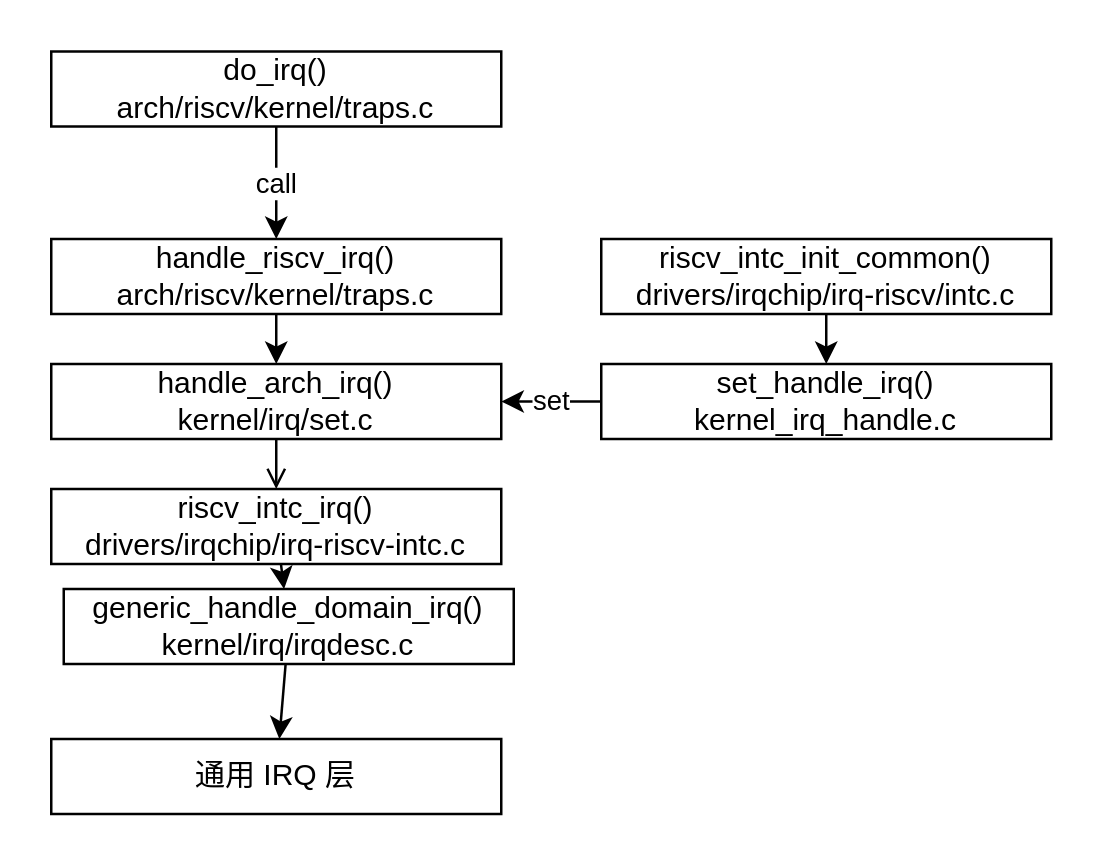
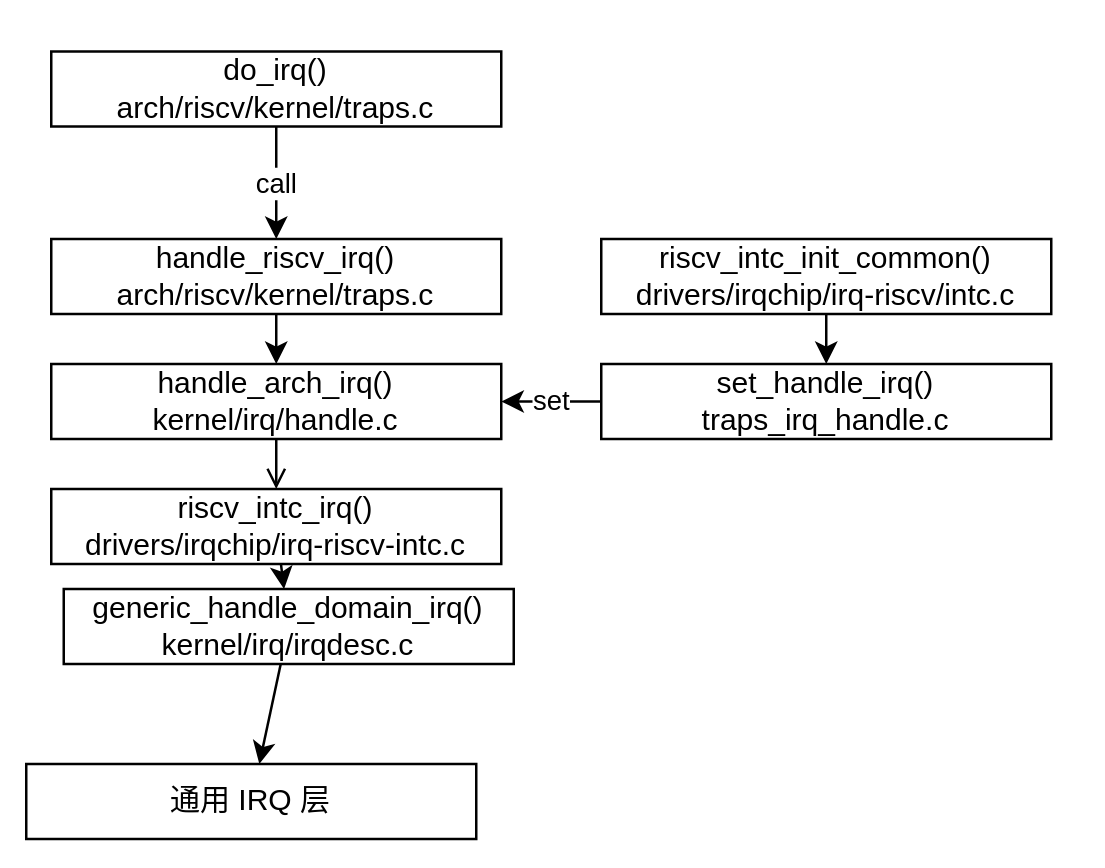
(276, 401) -> (276, 401)
(826, 401) -> (826, 401)
(276, 776) -> (251, 801)
